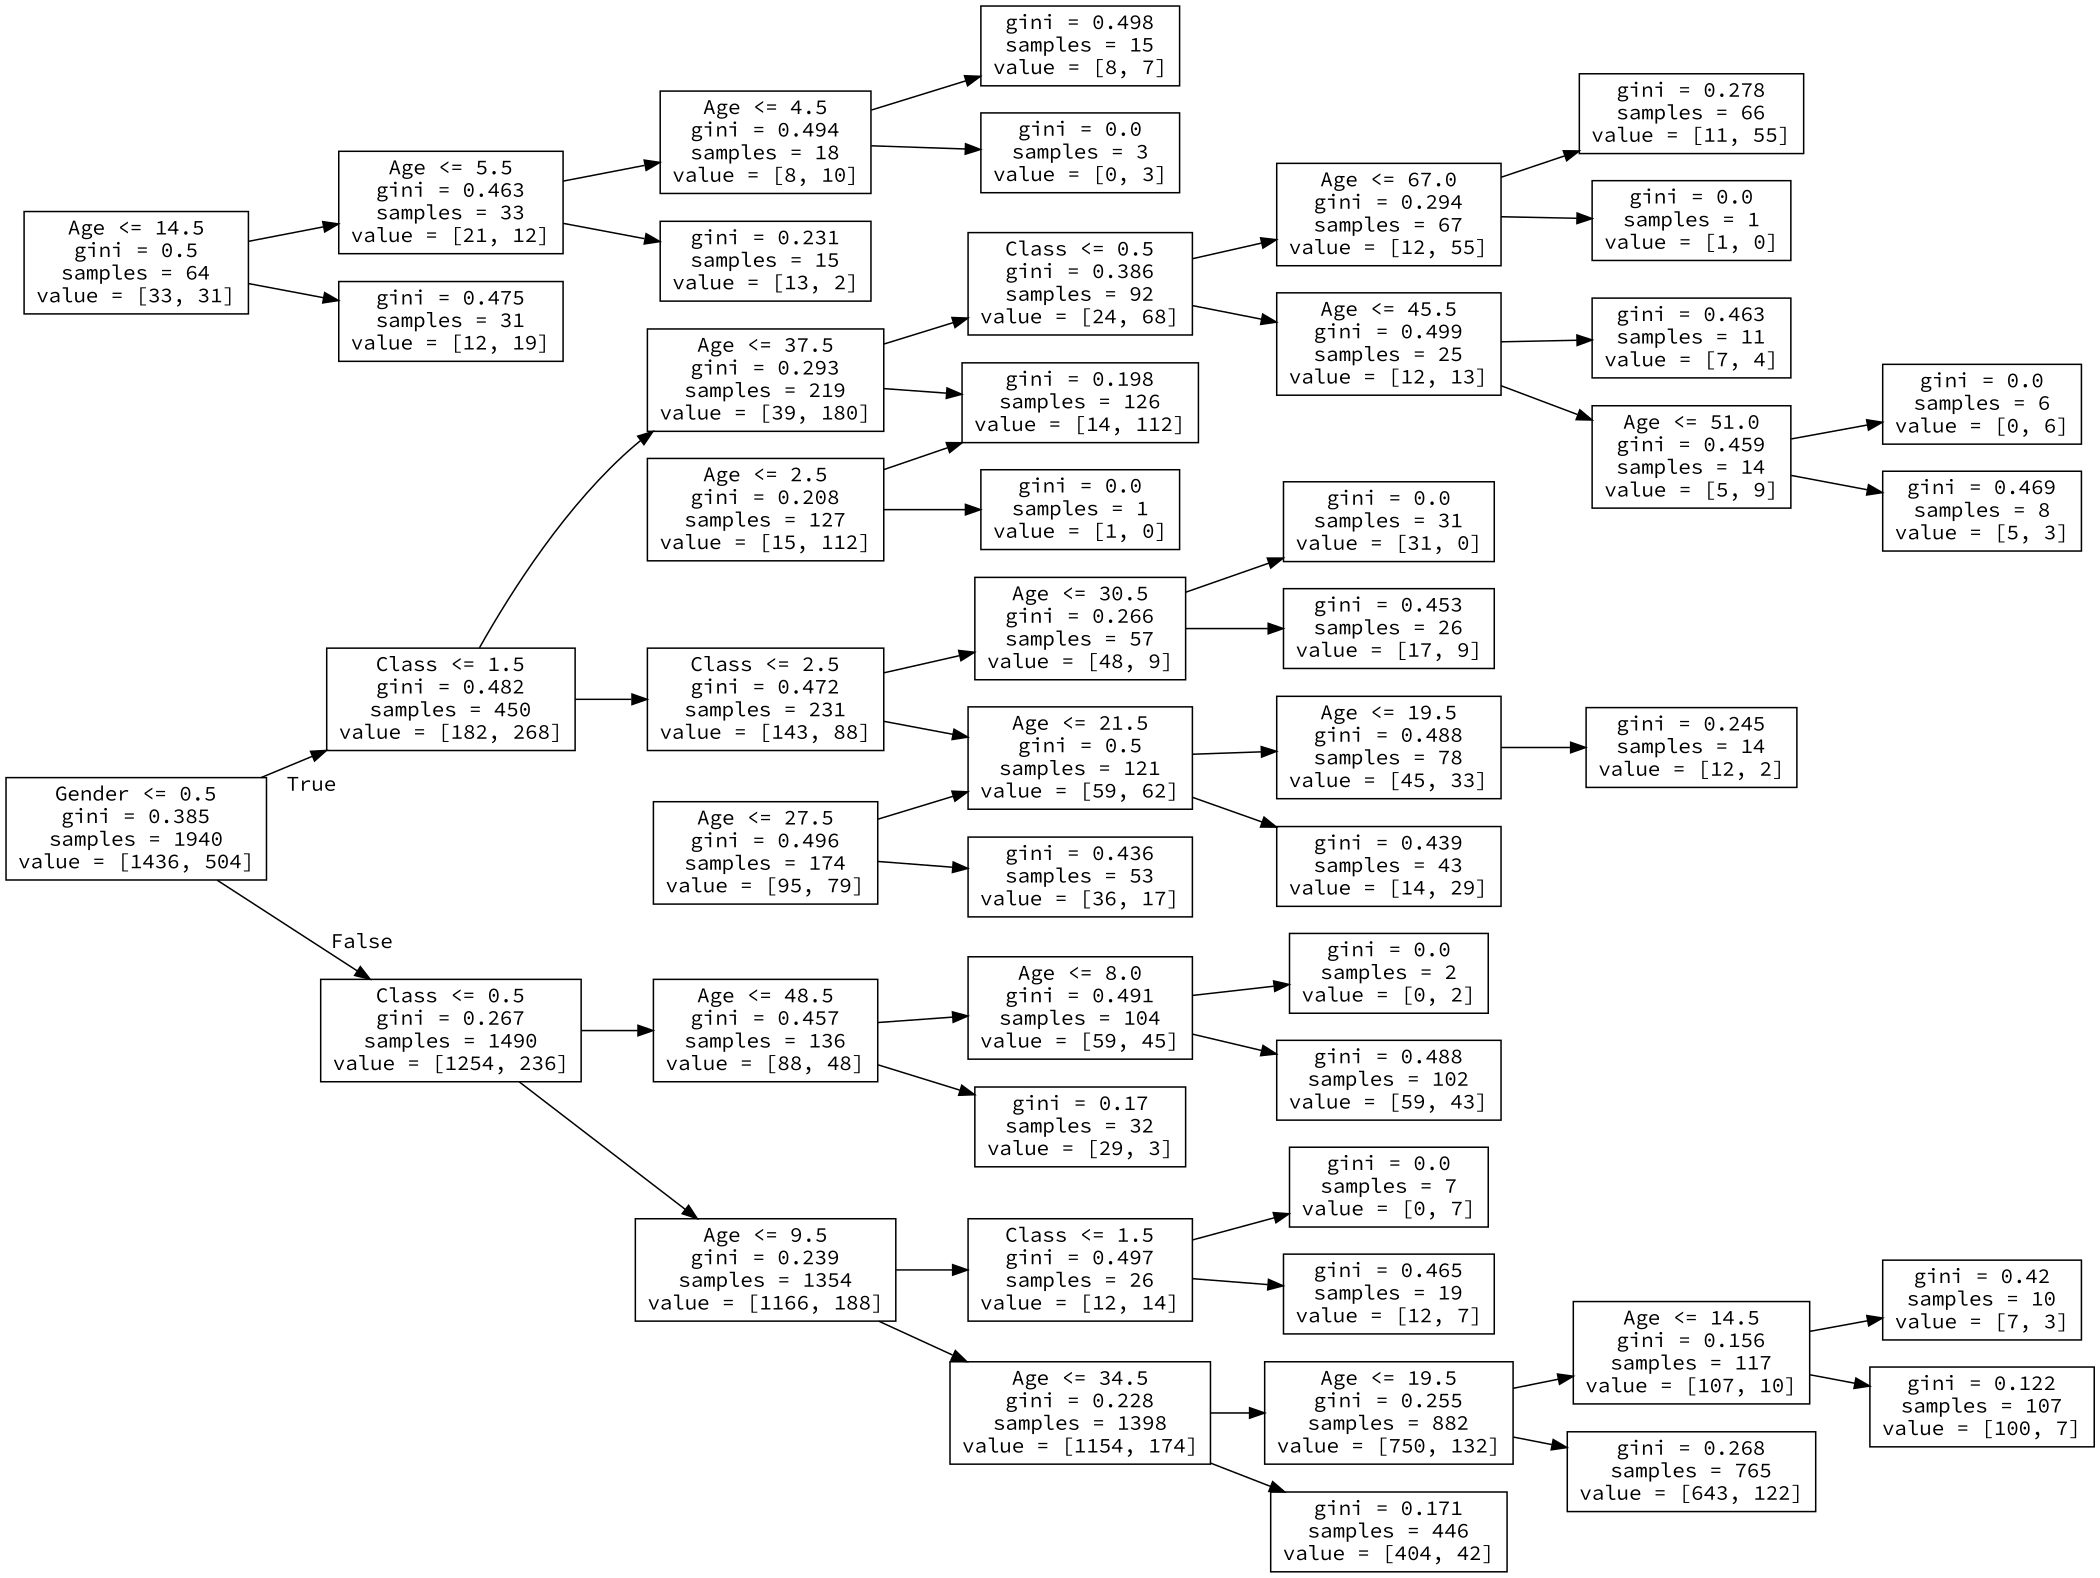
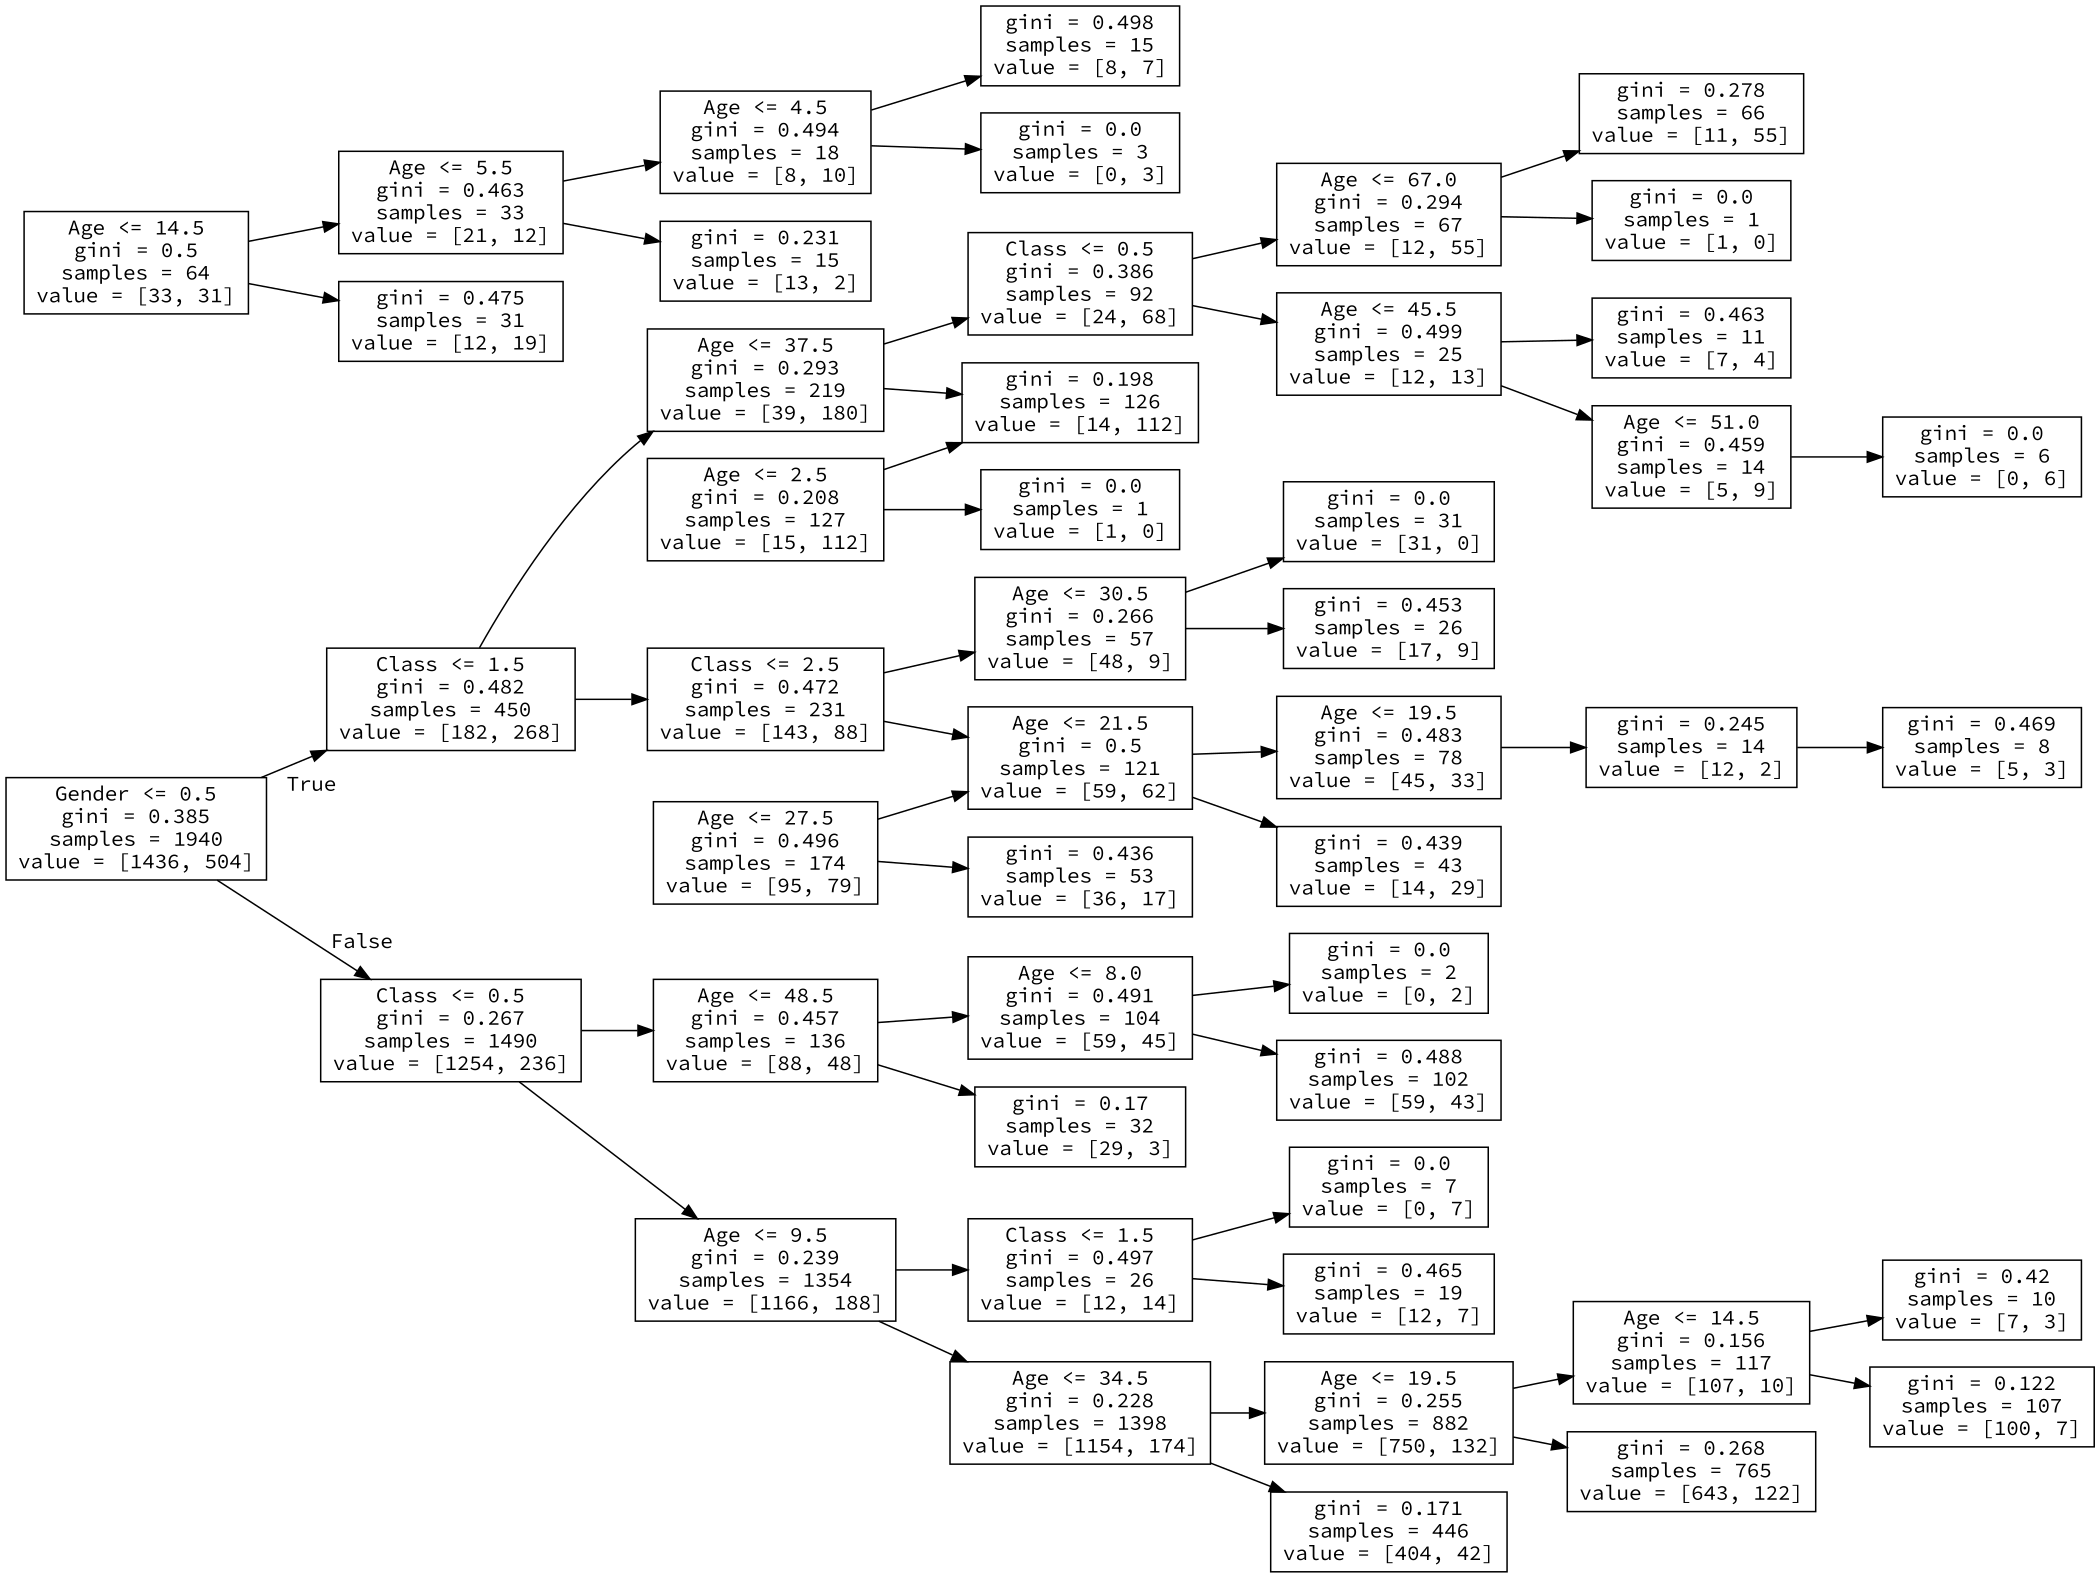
(1829, 483) -> (1832, 748)
(1389, 748) -> (1389, 748)
